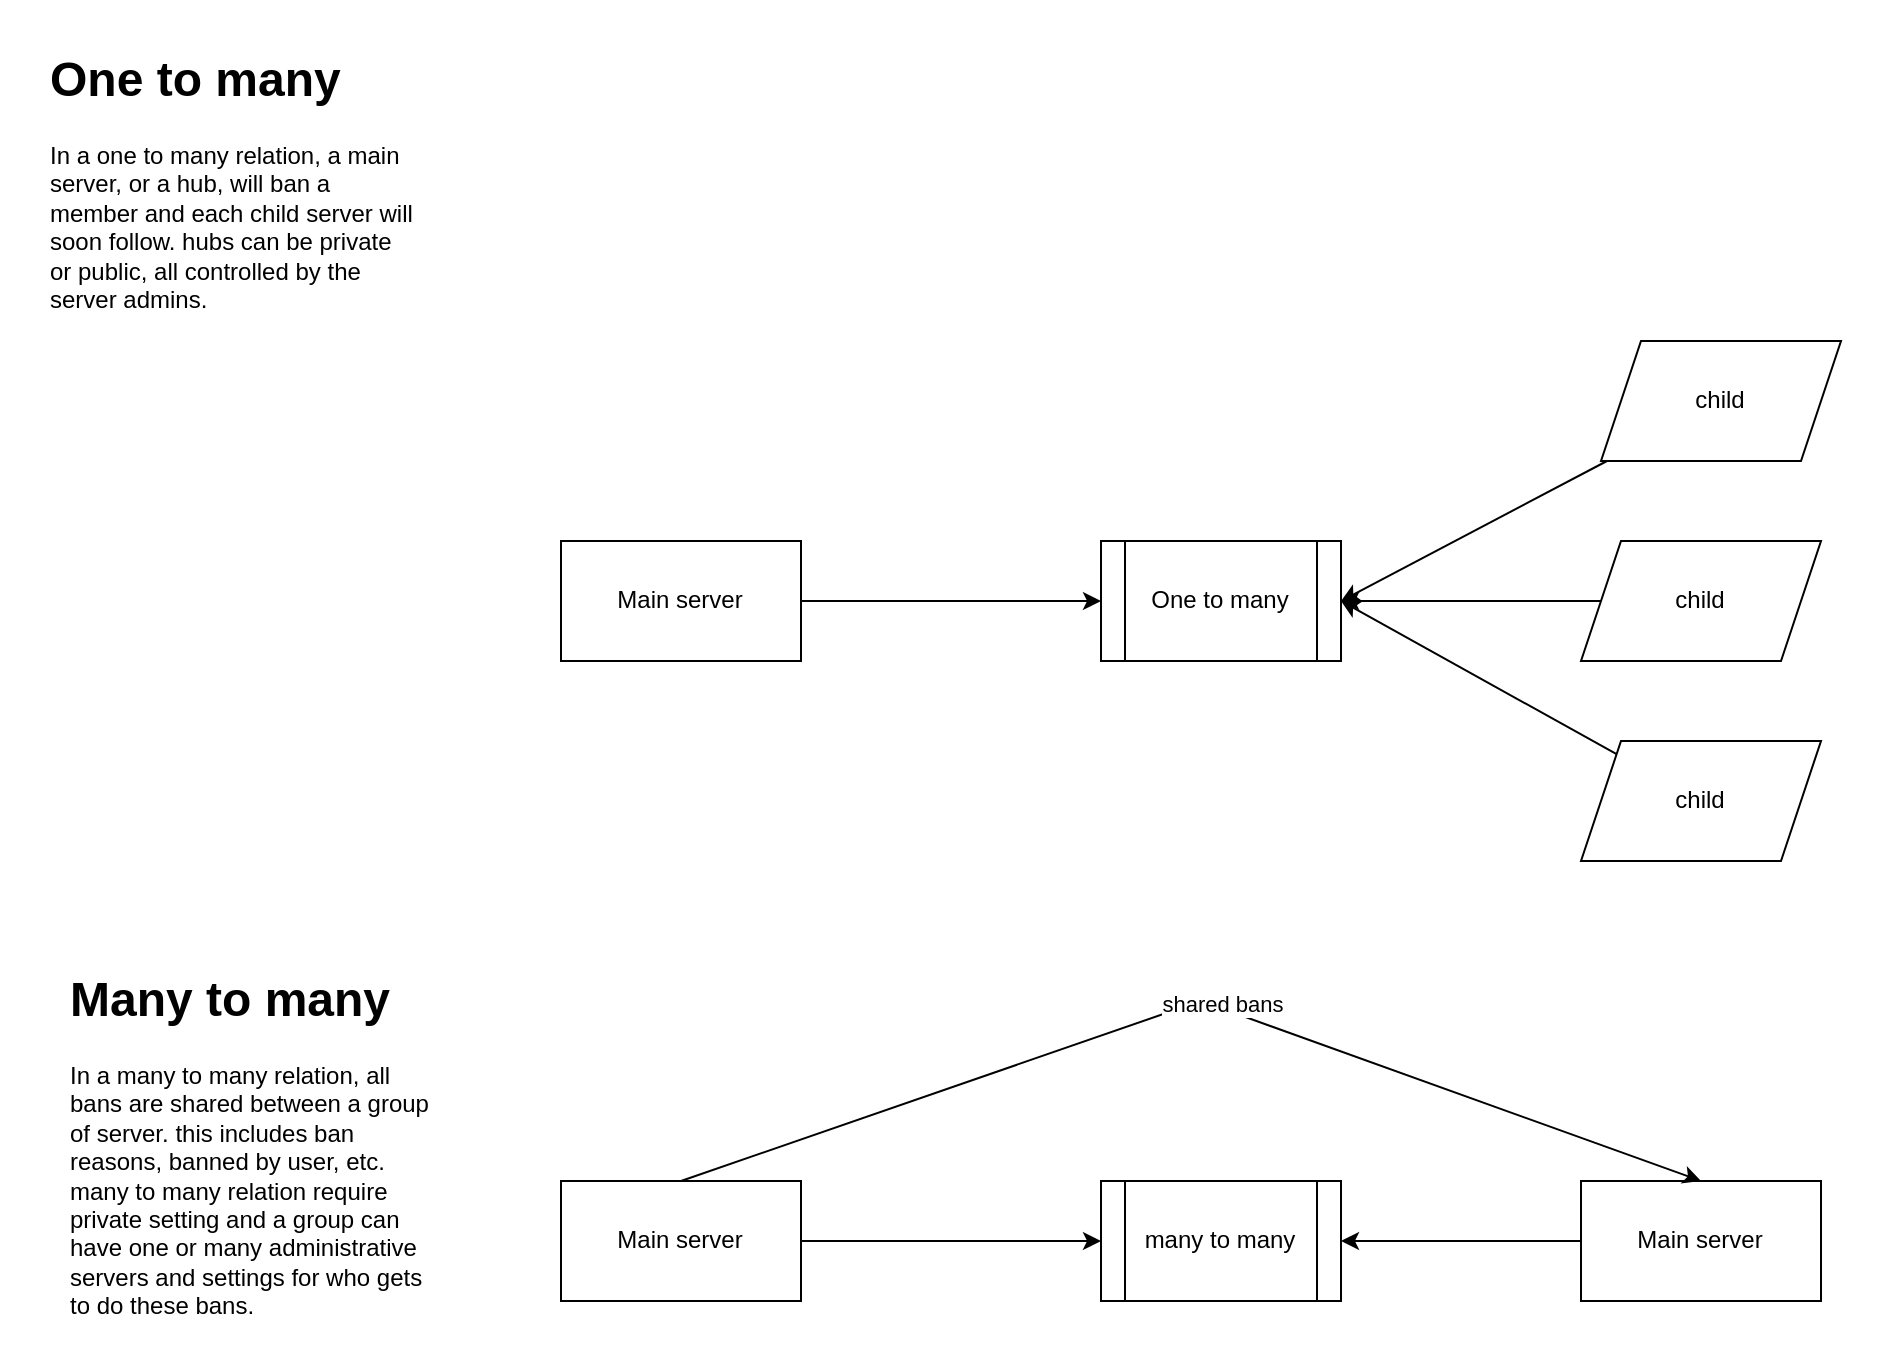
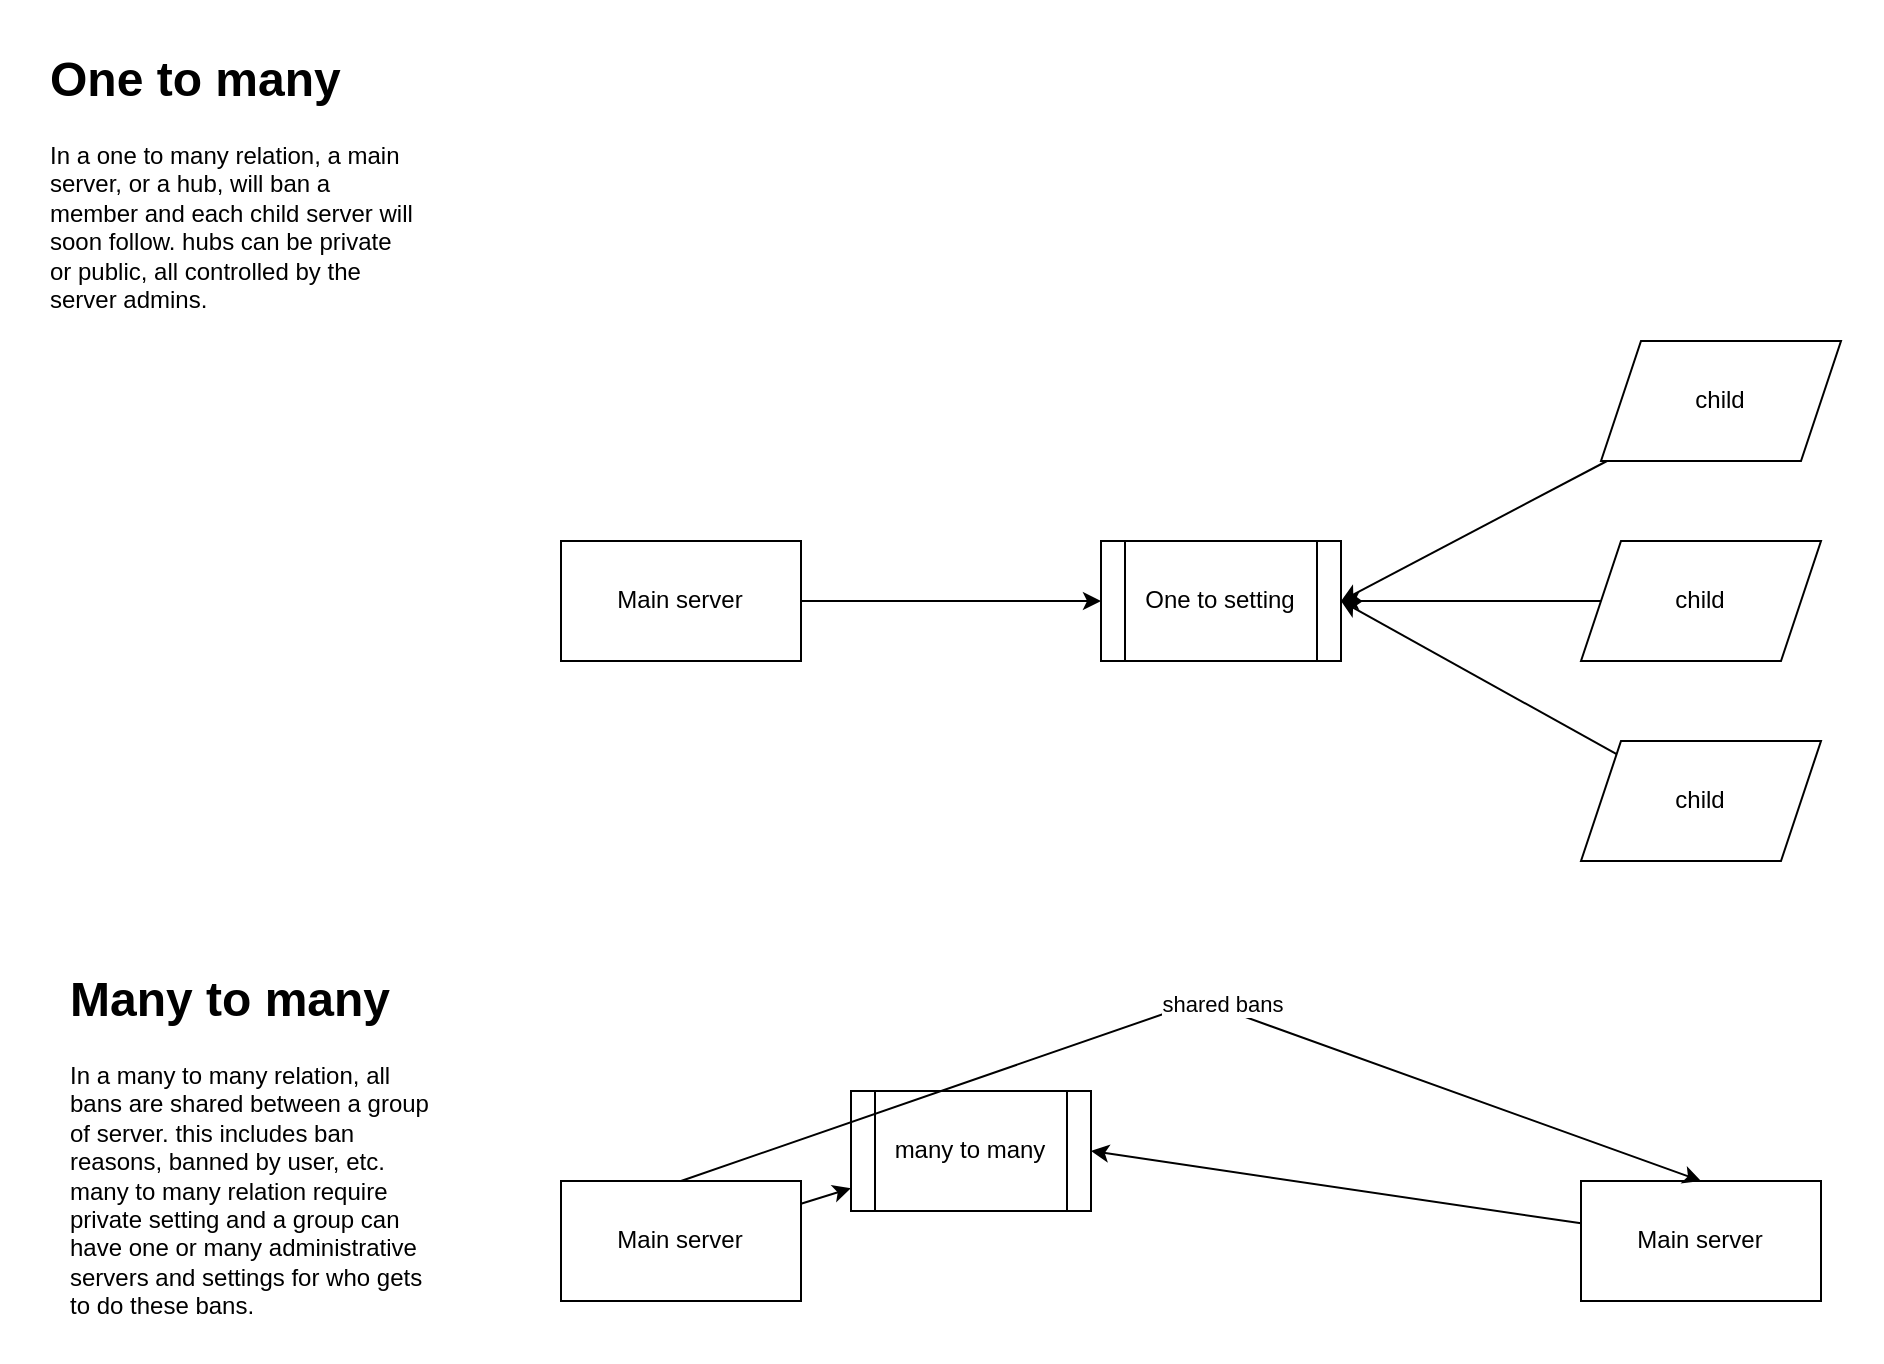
(1221, 601) -> (1221, 601)
(1221, 1241) -> (971, 1151)
